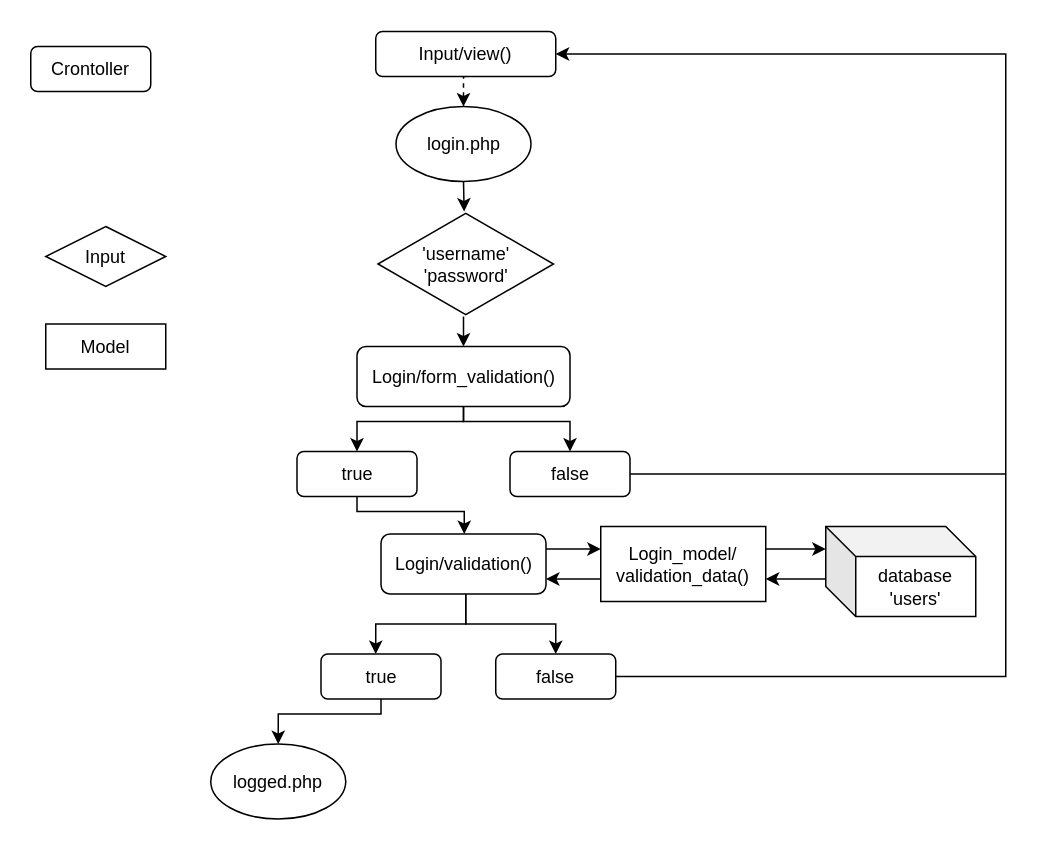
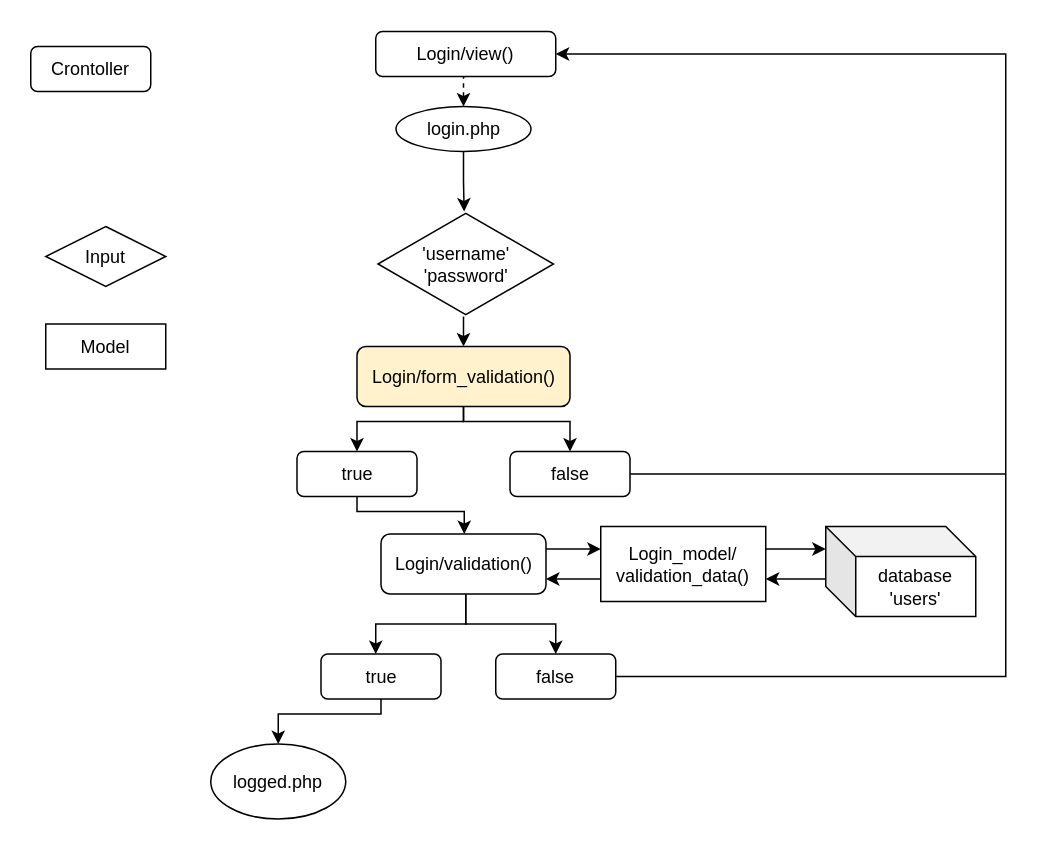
(466, 55) -> (466, 55)
(464, 144) -> (464, 129)
(464, 377) -> (464, 377)
